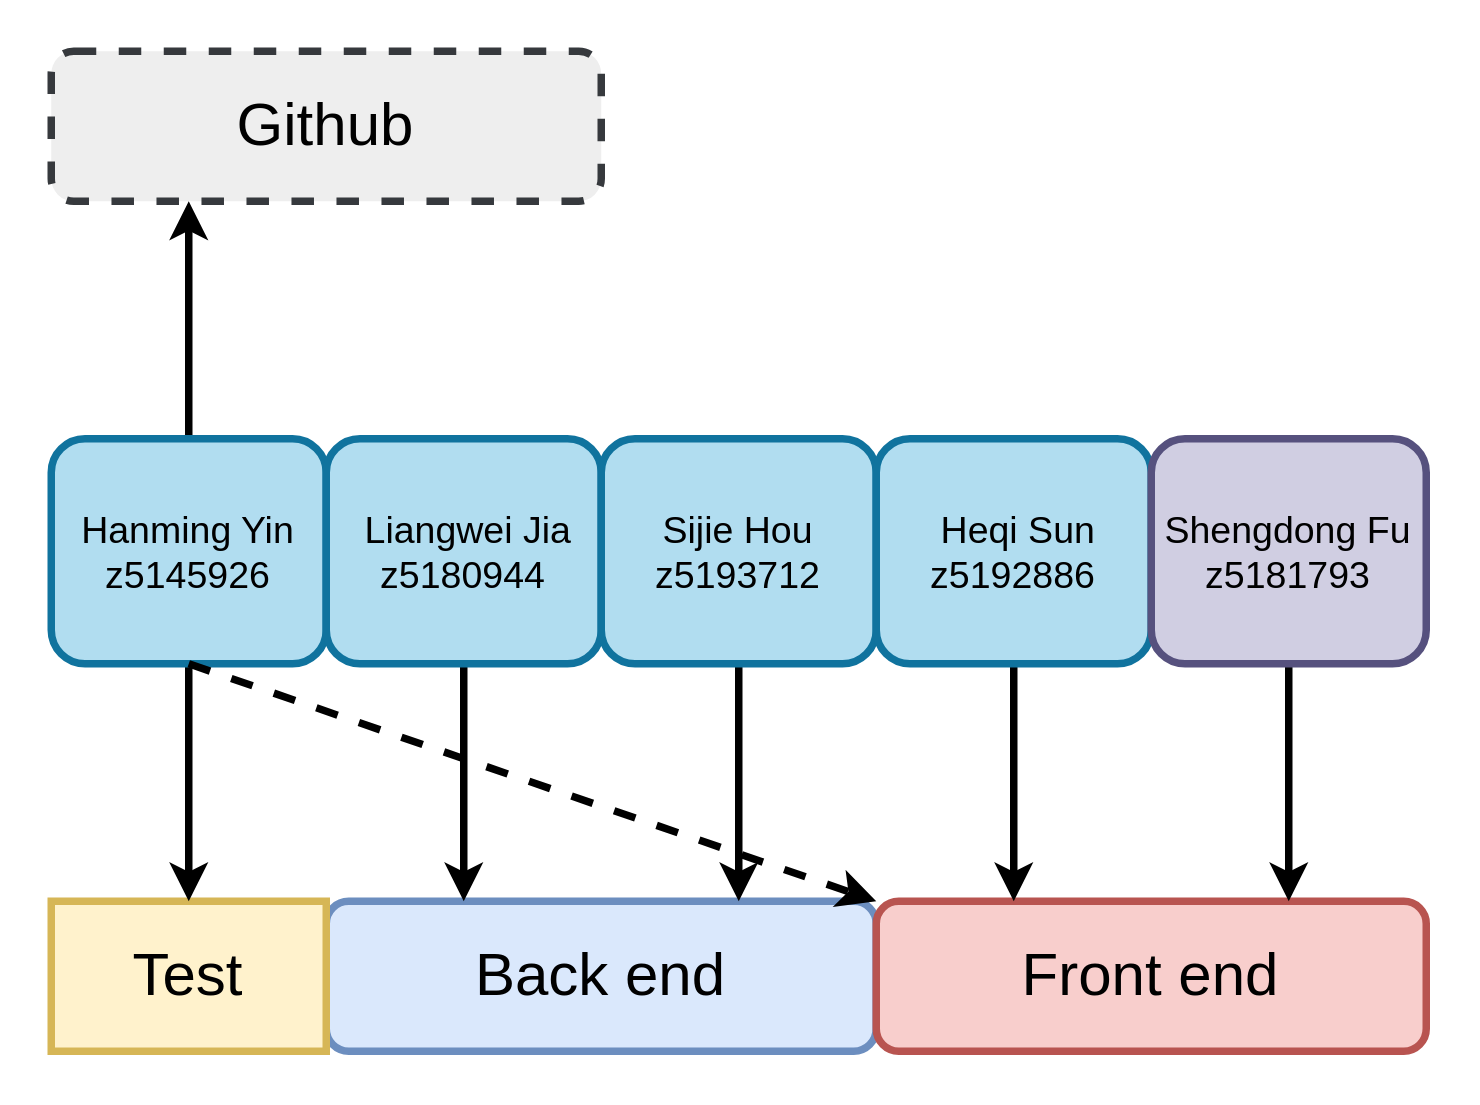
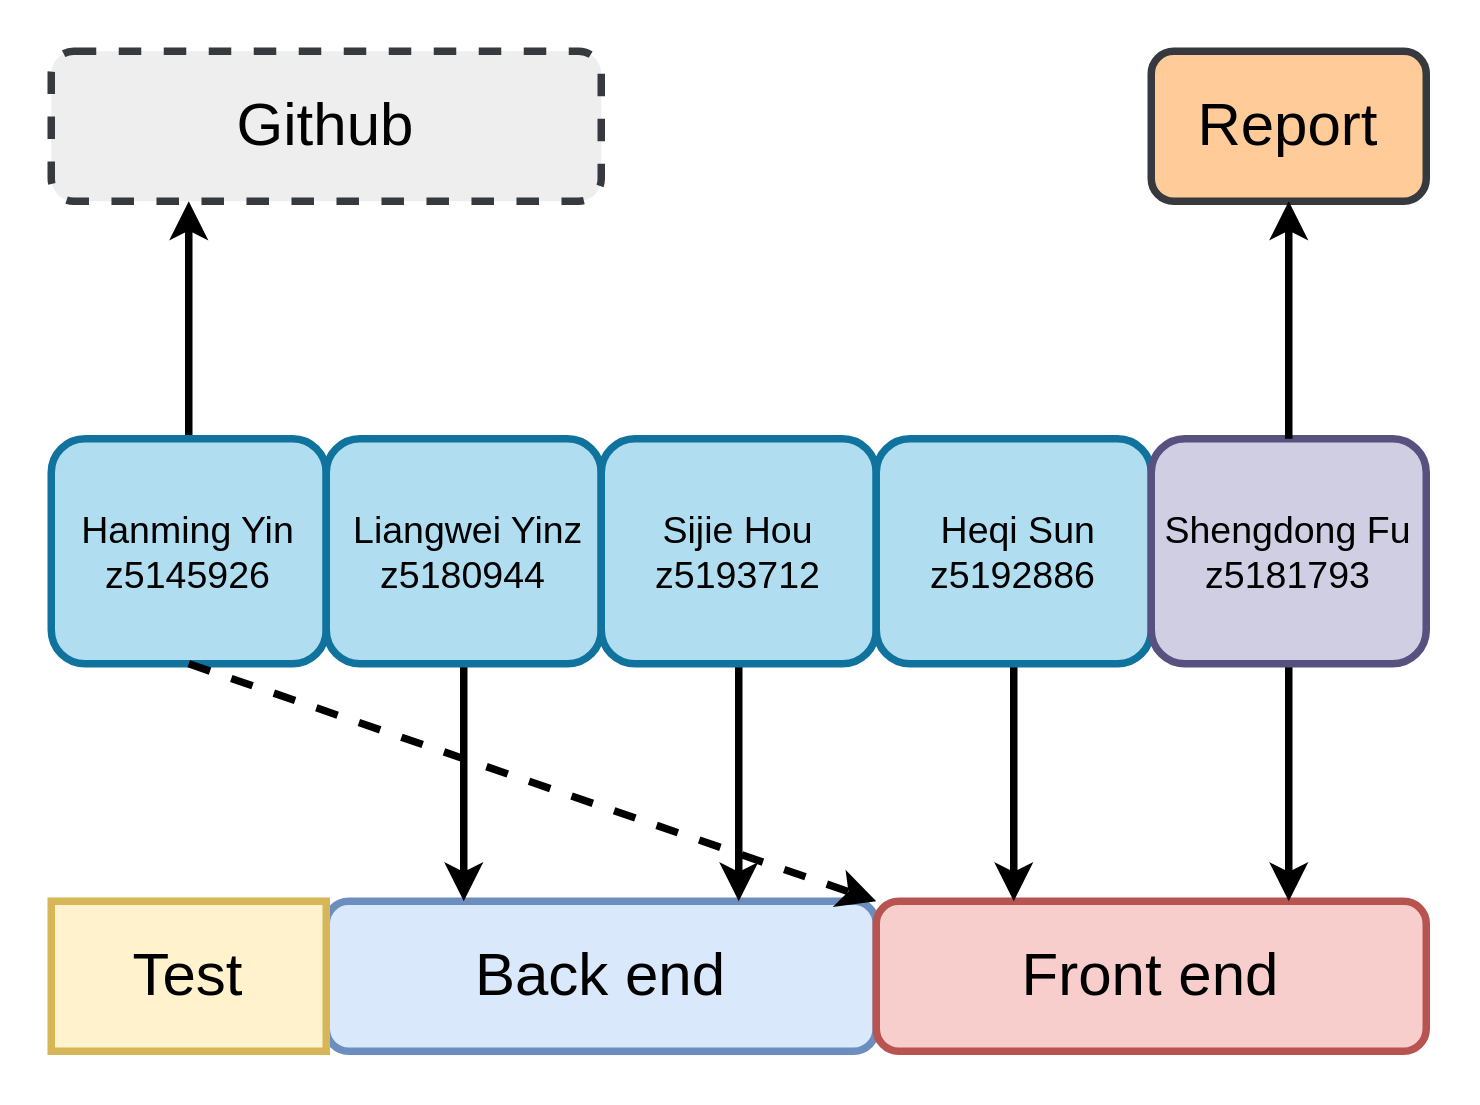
none -> (1289, 126)
none -> (1289, 332)
(464, 551) -> (464, 551)
(189, 772) -> none
